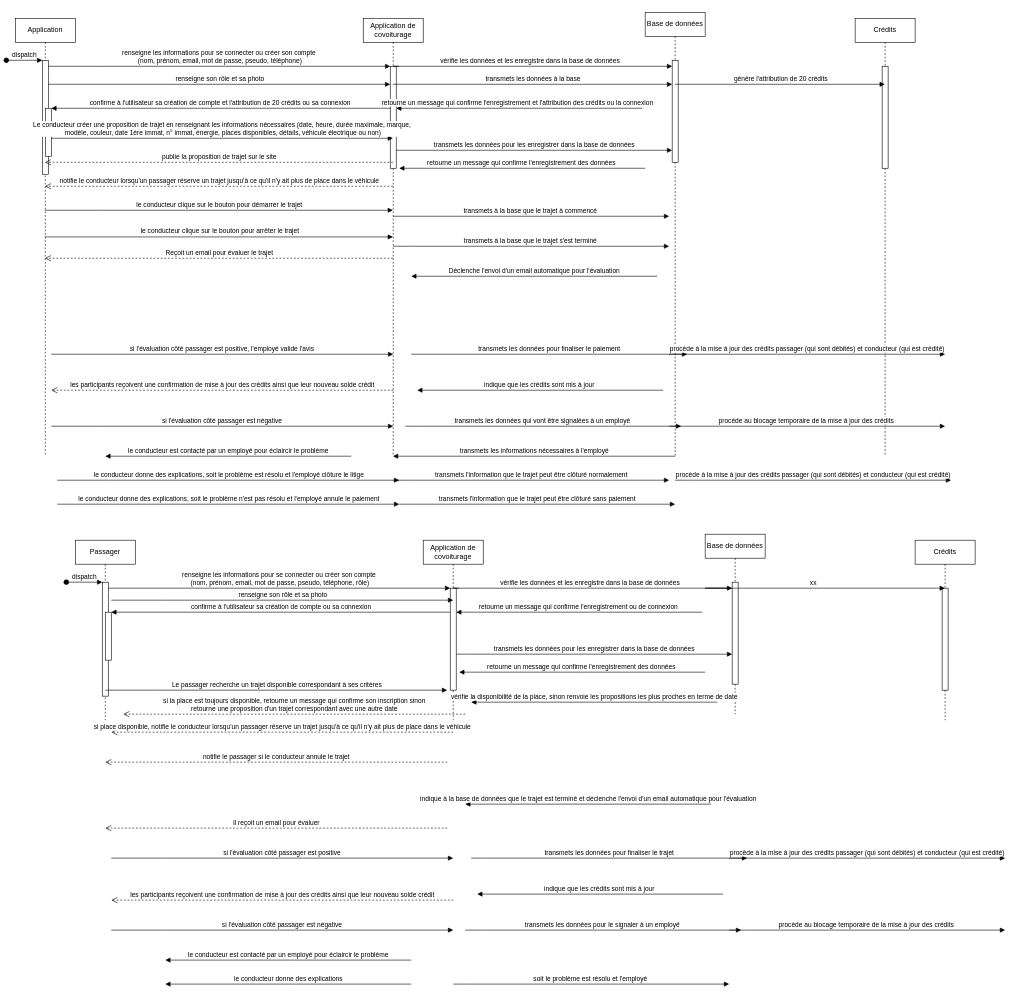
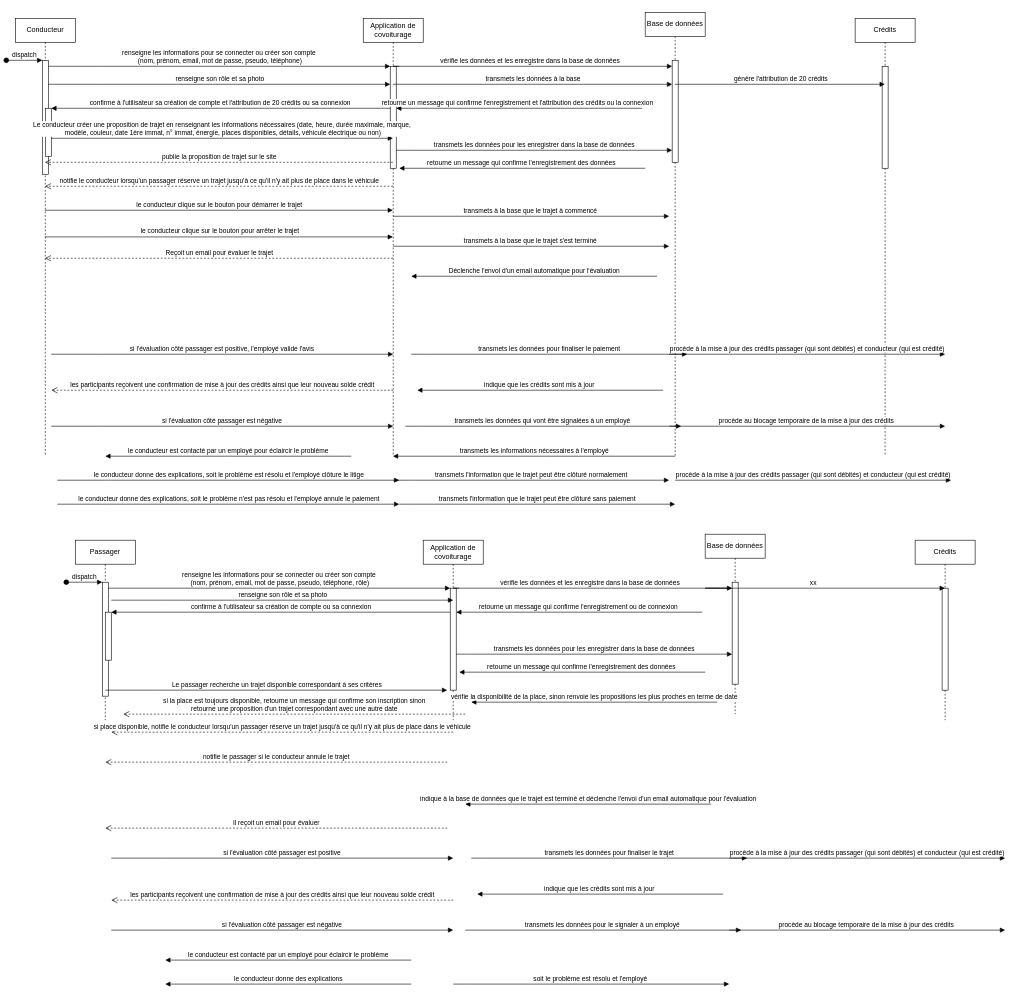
(45, 30) -> (45, 30)
